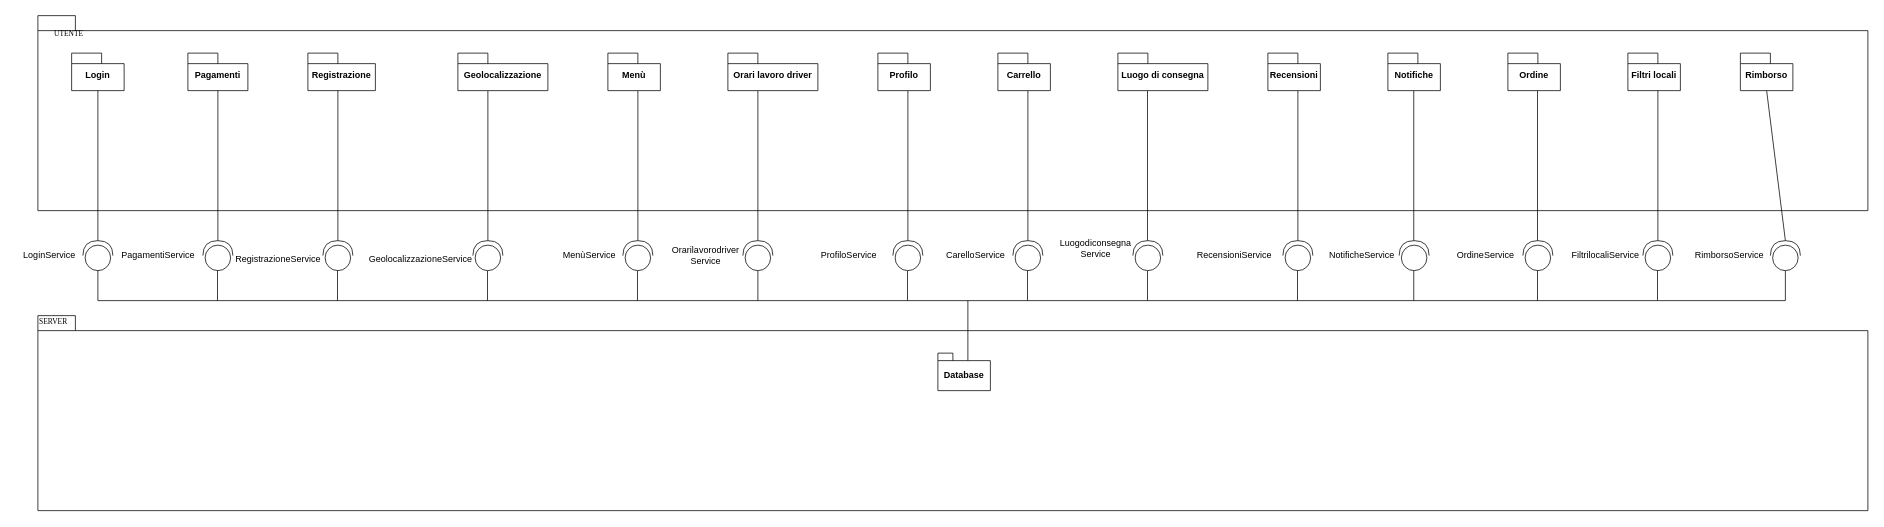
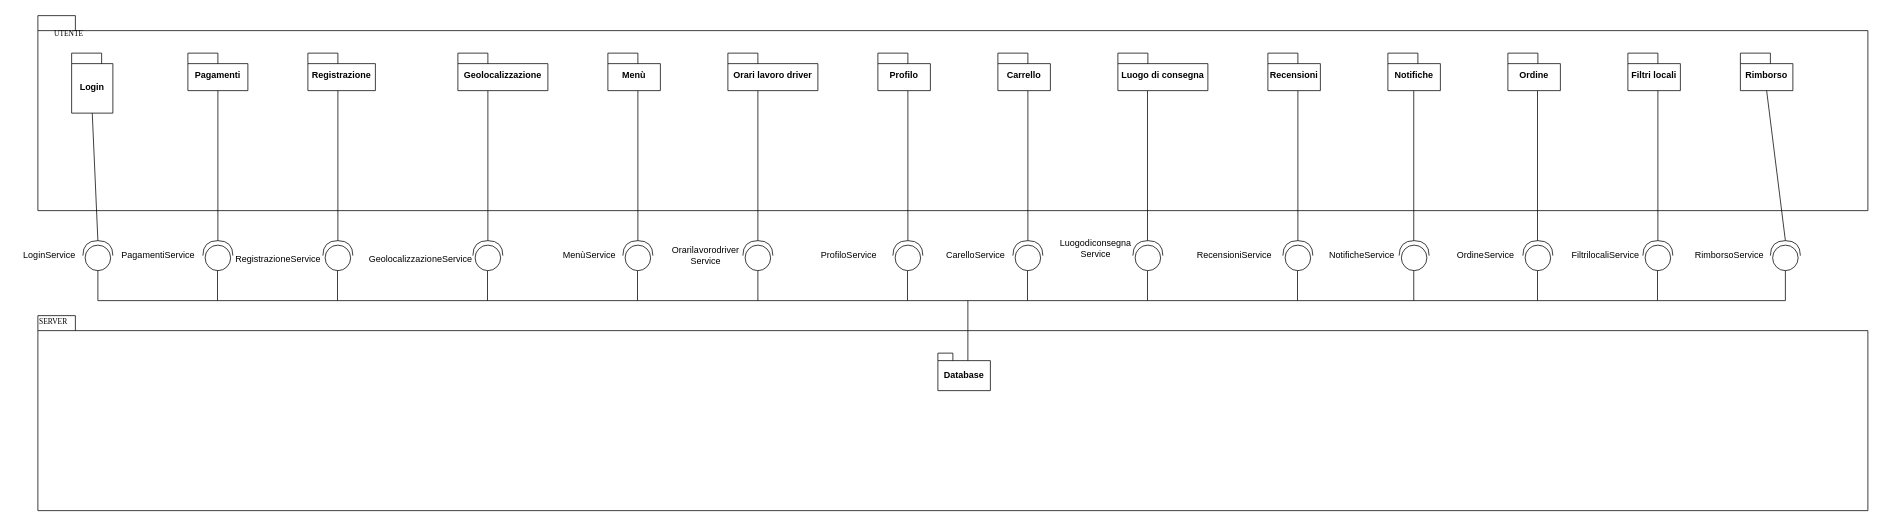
(98, 72) -> (92, 83)
